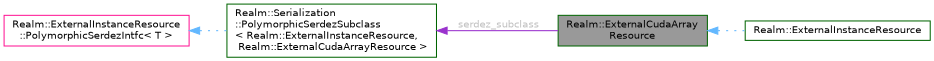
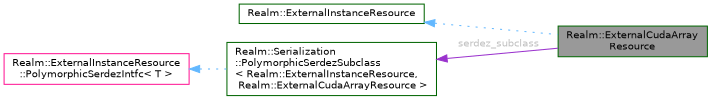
(731, 31) -> (496, 29)
